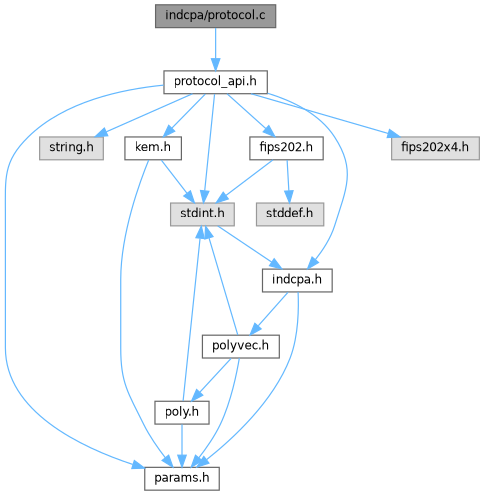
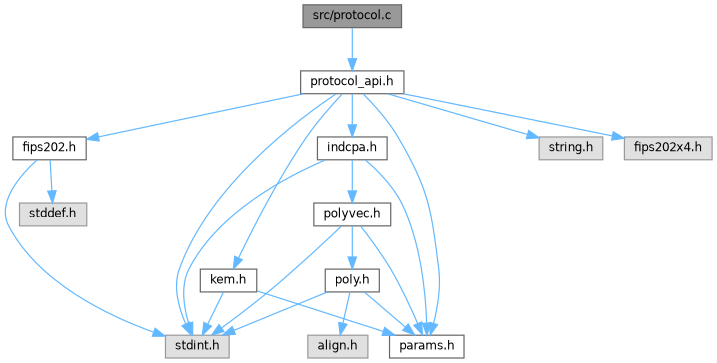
(216, 16) -> (352, 16)
(245, 244) -> (227, 221)
none -> (338, 347)
